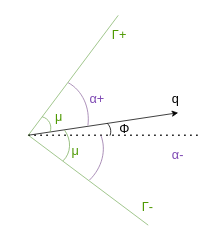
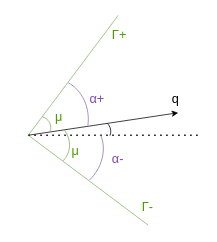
(133, 132) -> none
(186, 158) -> (126, 162)
